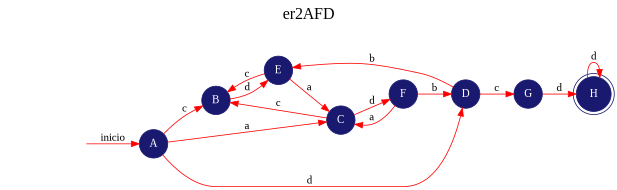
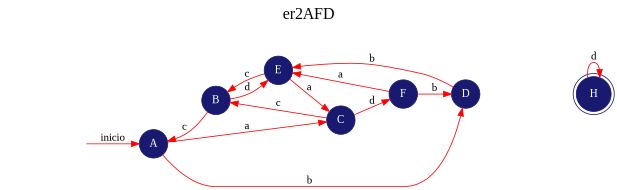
(528, 94) -> none
(179, 120) -> (194, 128)
(381, 120) -> (345, 83)
(310, 181) -> (310, 181)
